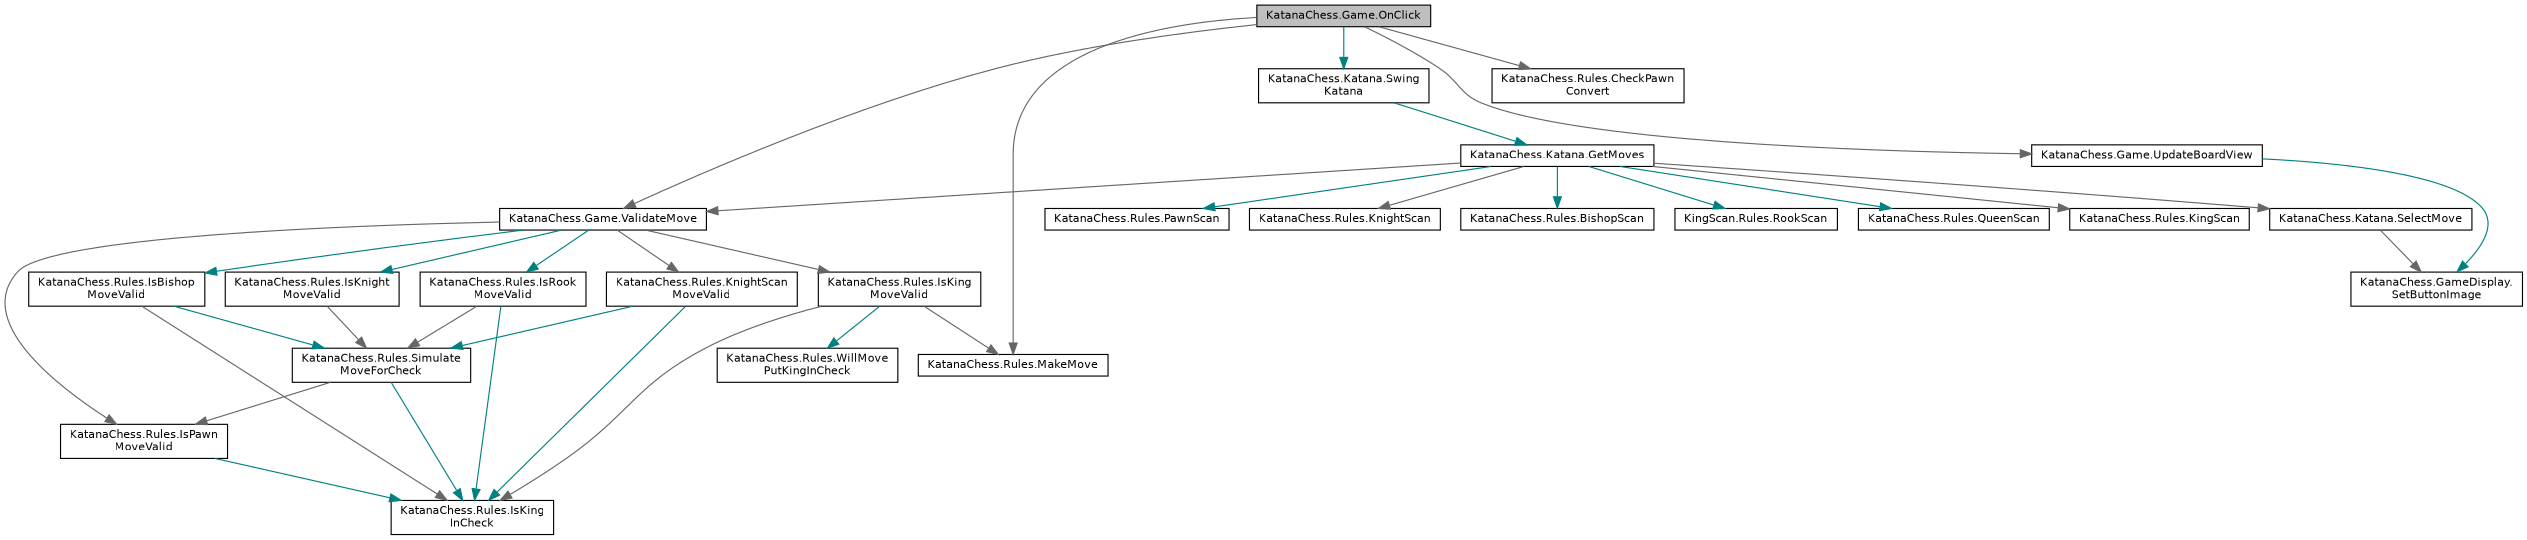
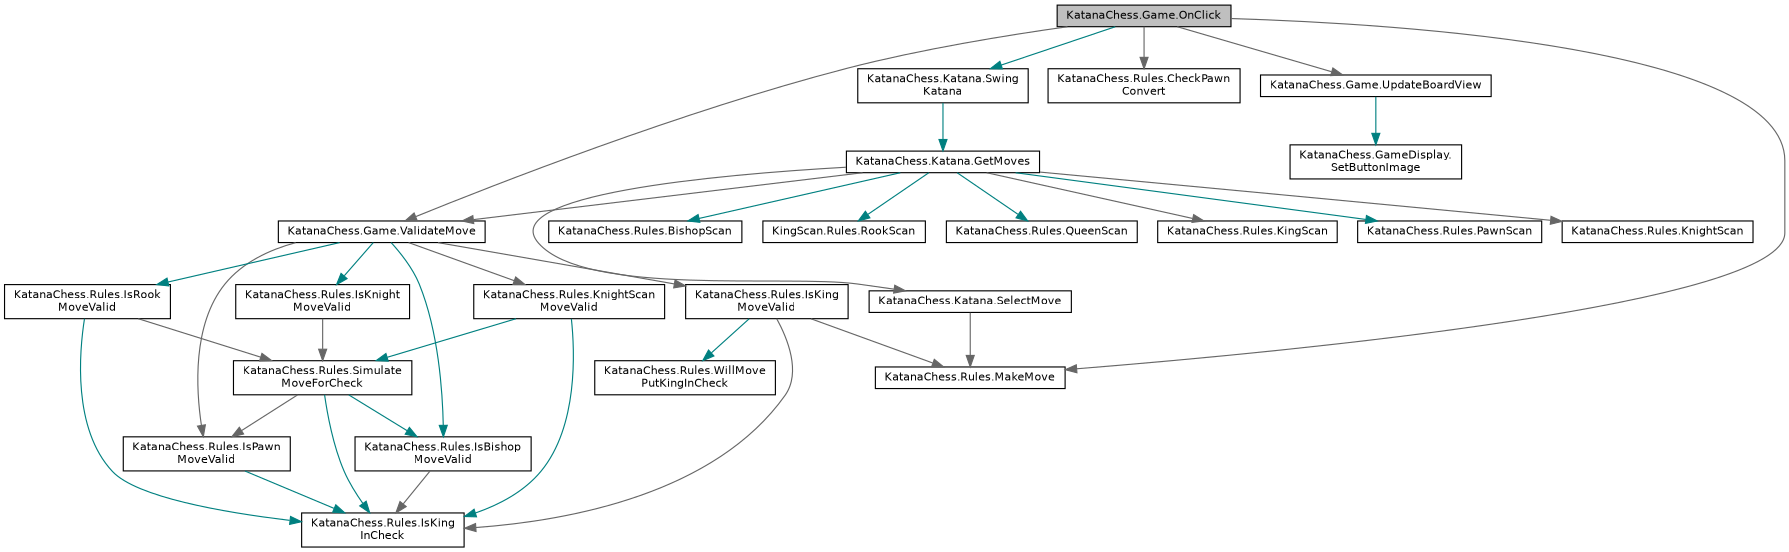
(2397, 247) -> (970, 334)
(243, 326) -> (378, 413)
